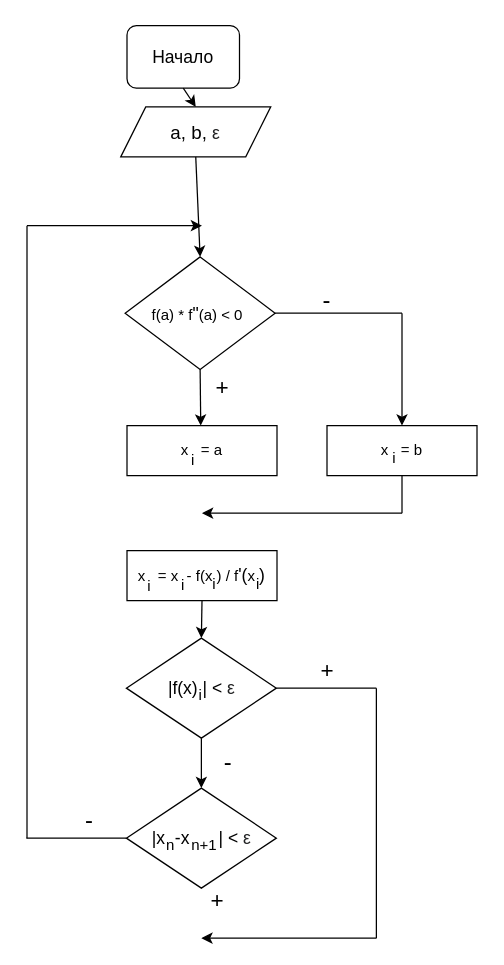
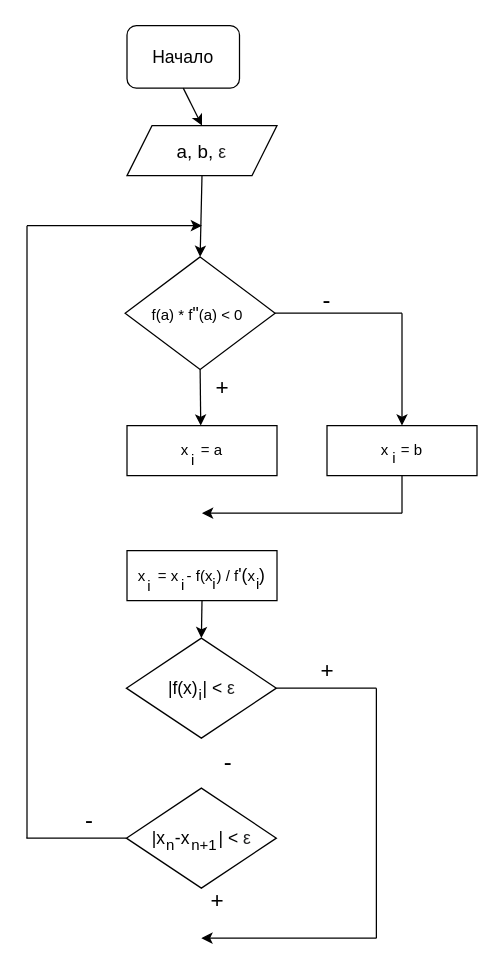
(196, 132) -> (202, 151)
(201, 759) -> none
